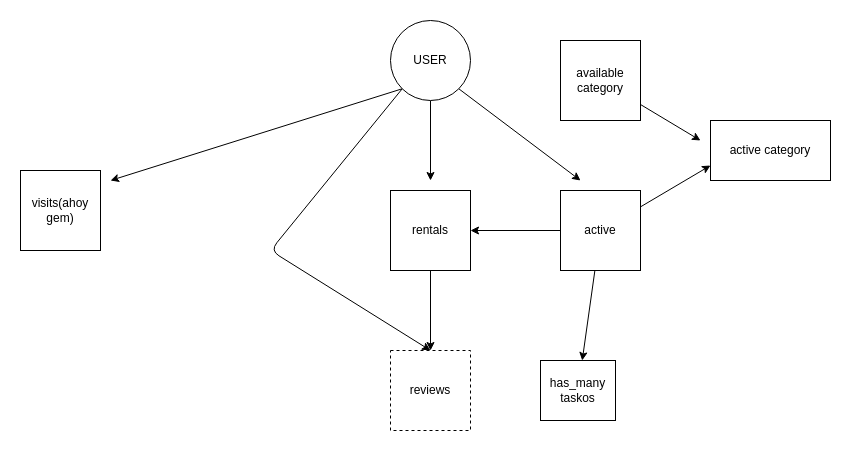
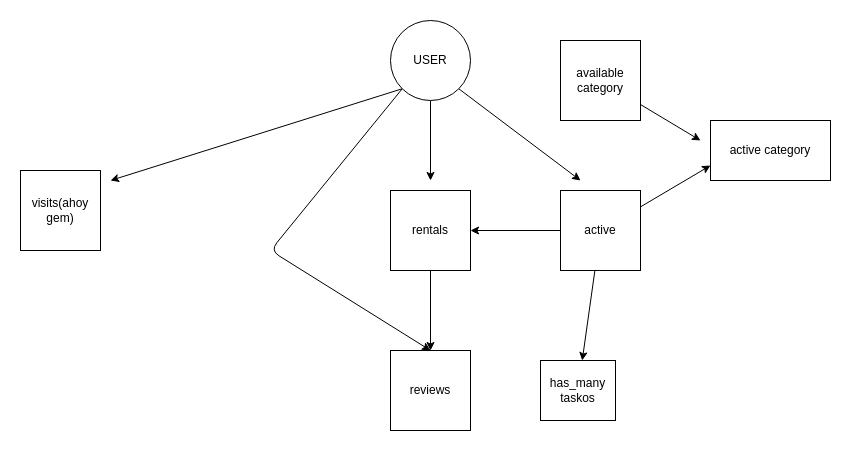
(431, 391) -> (431, 391)
